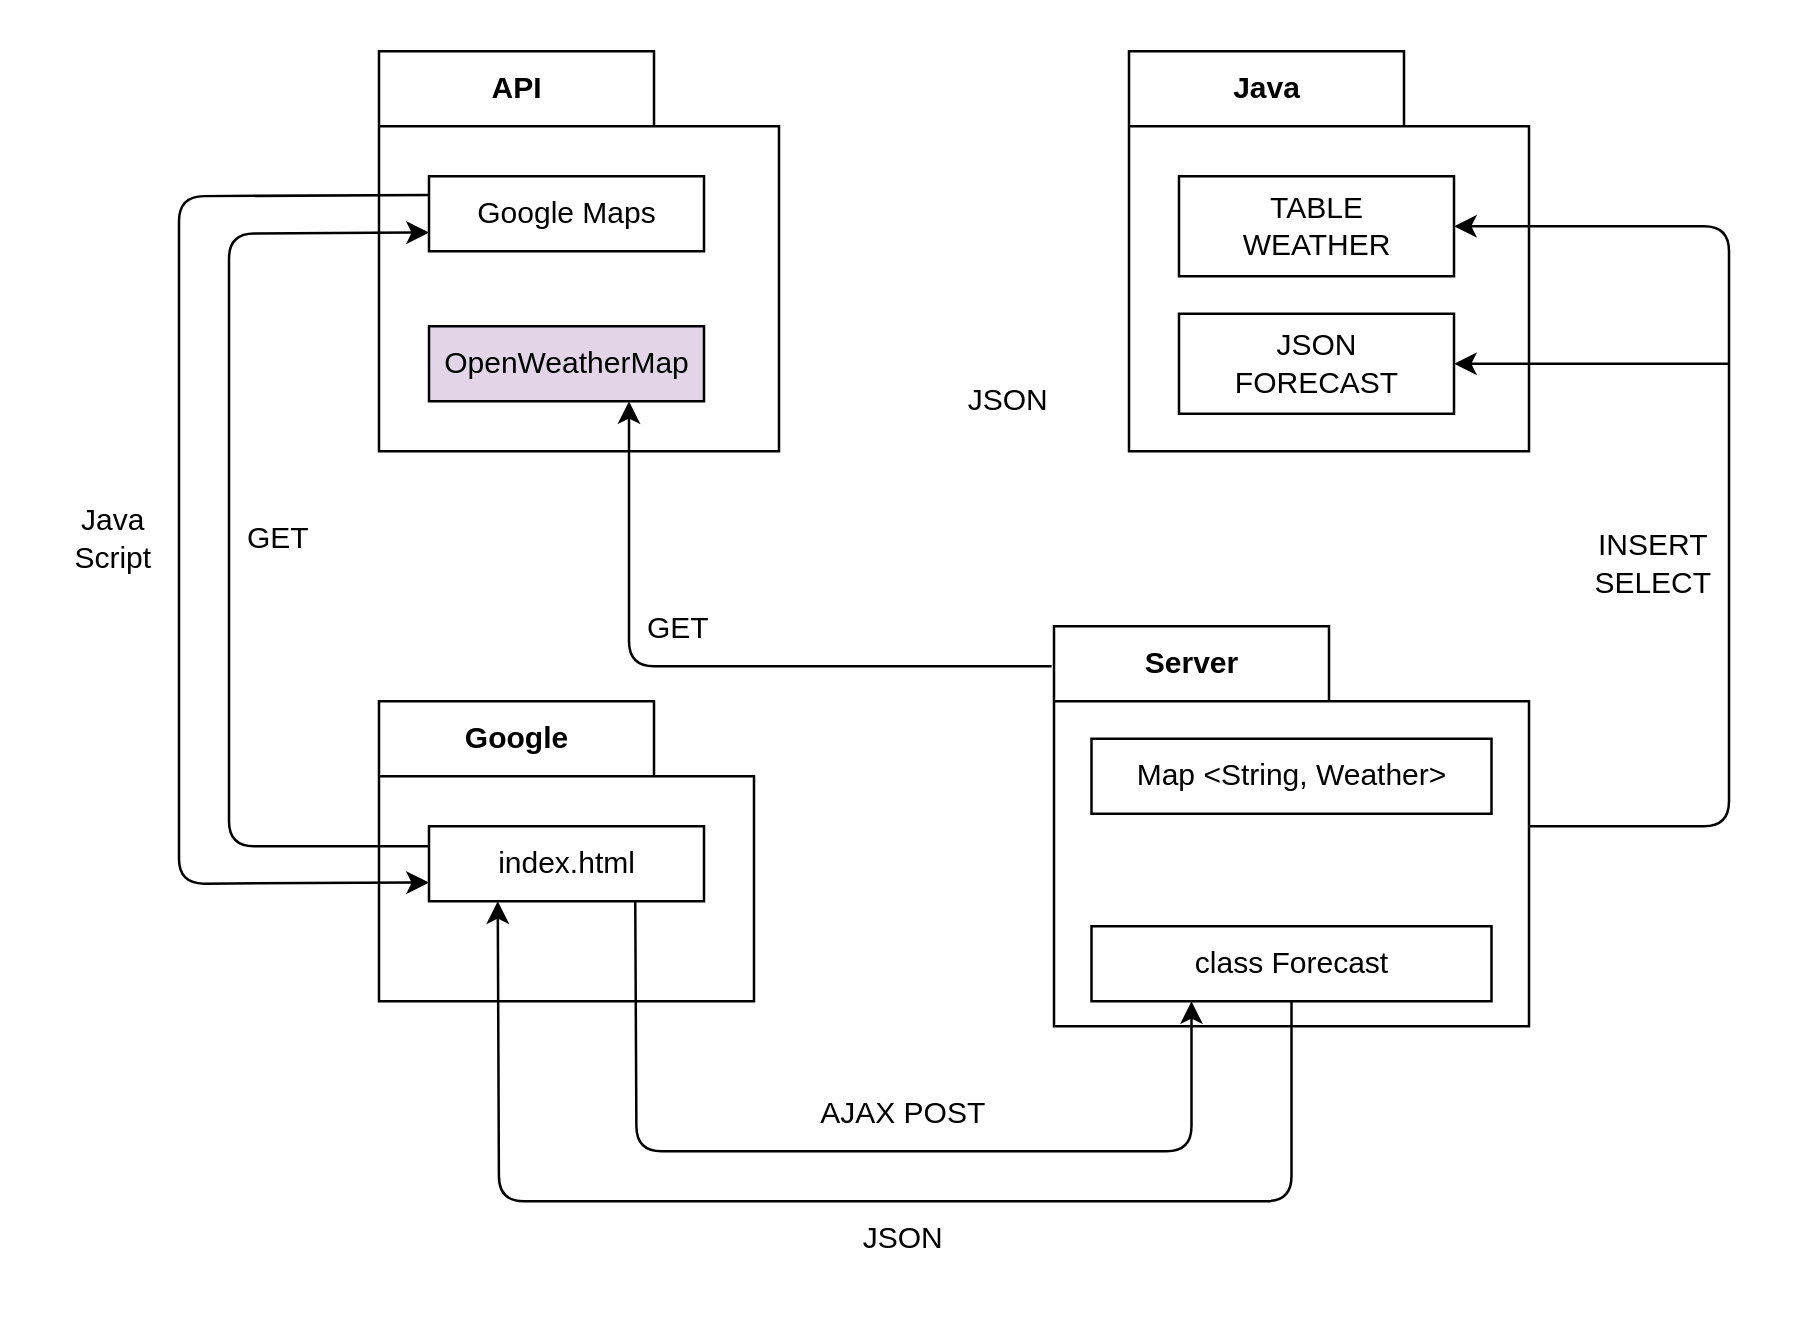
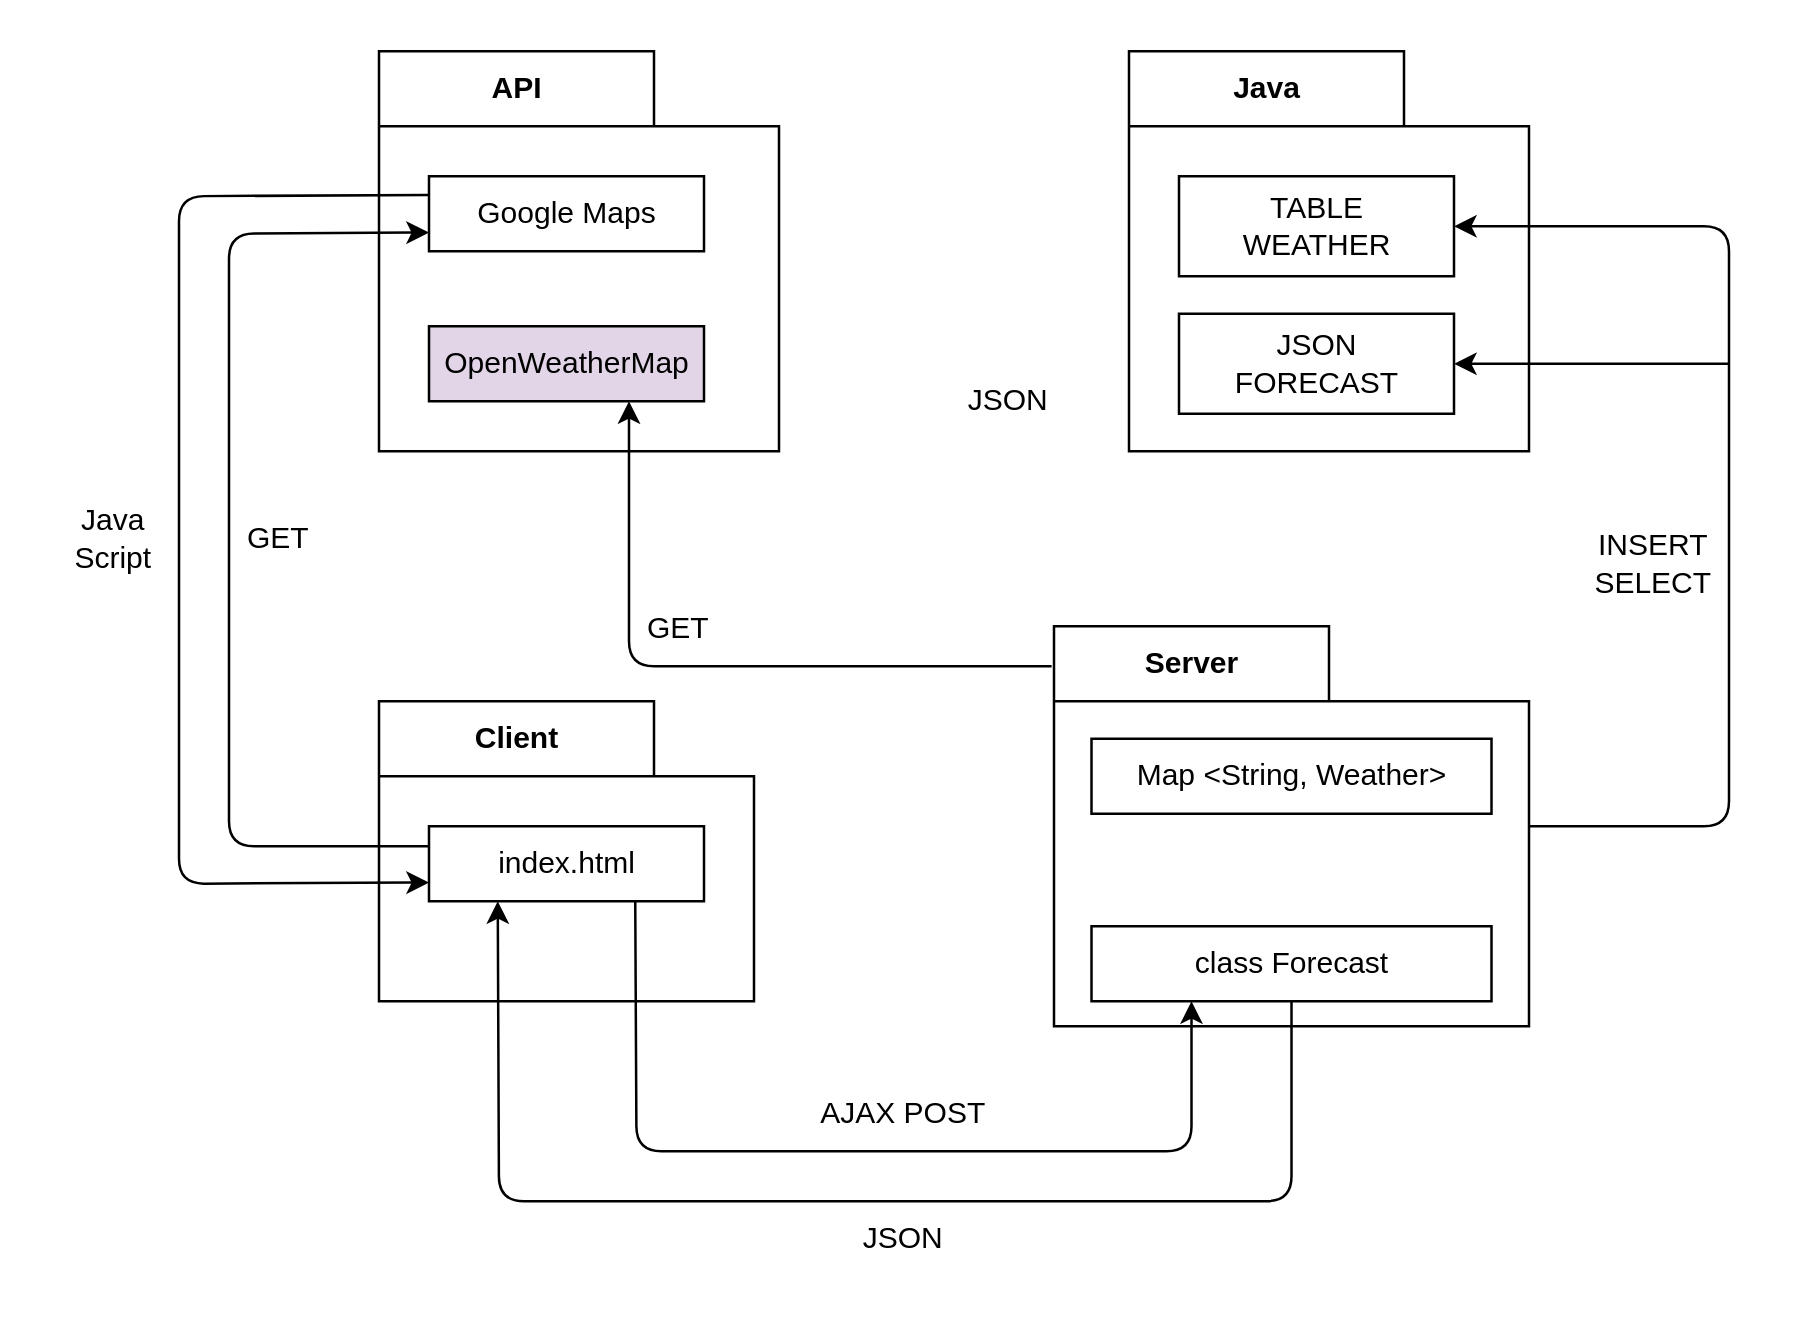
(518, 739) -> (518, 739)
